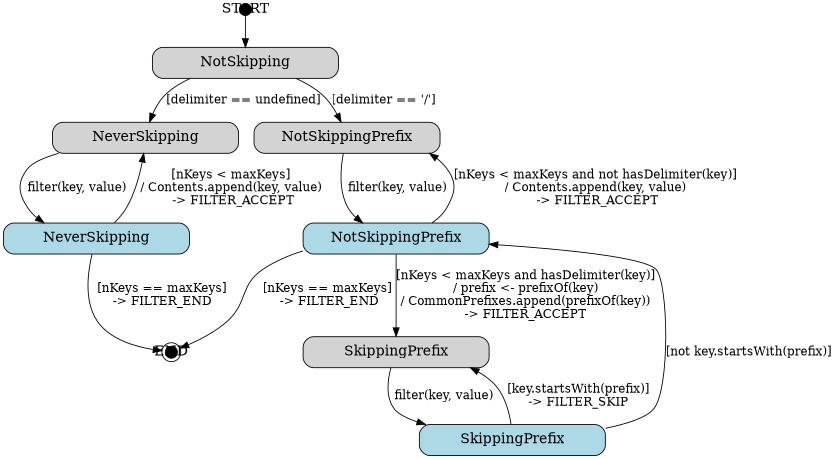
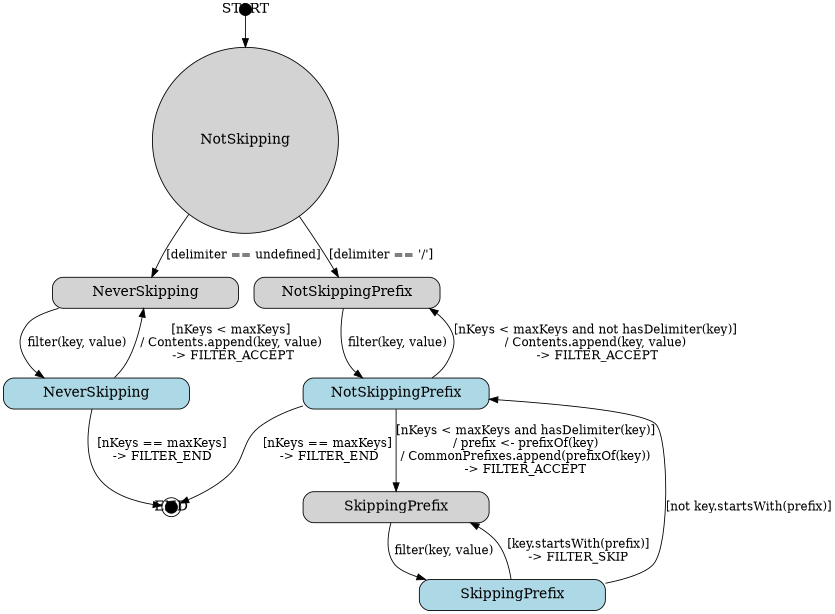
(245, 63) -> (245, 140)
